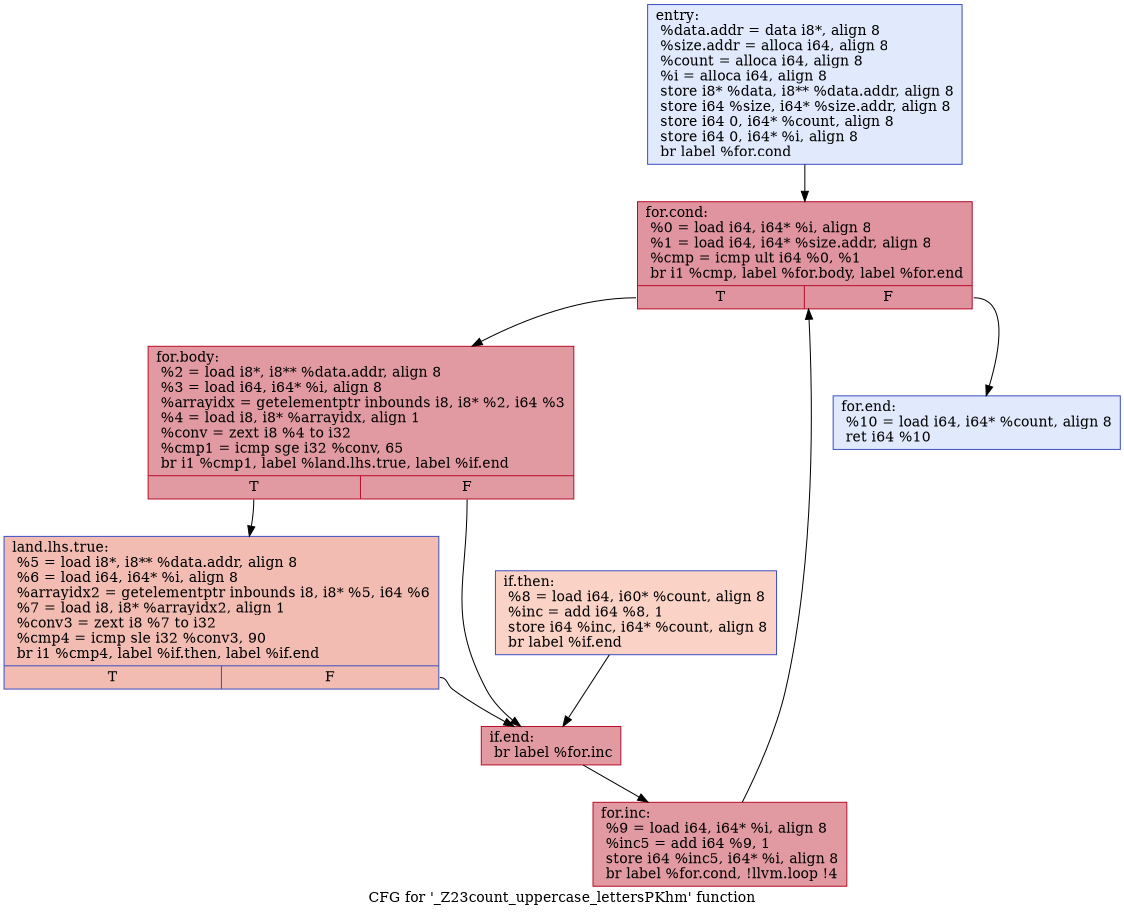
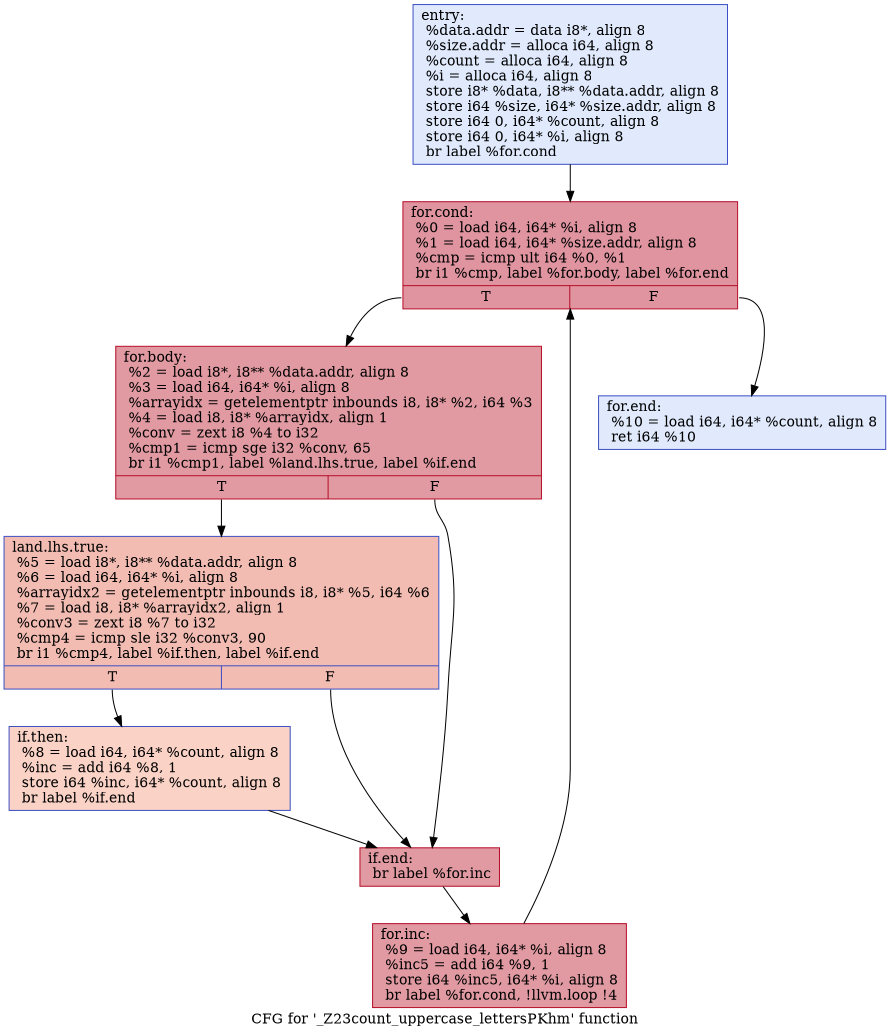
(634, 597) -> (148, 753)
none -> (114, 704)
